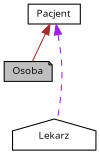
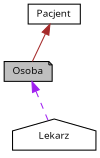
(62, 77) -> (42, 106)
